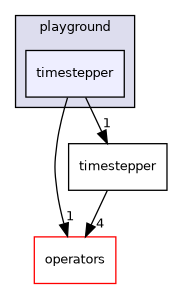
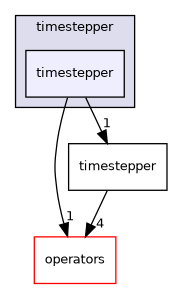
(75, 28) -> (75, 28)
